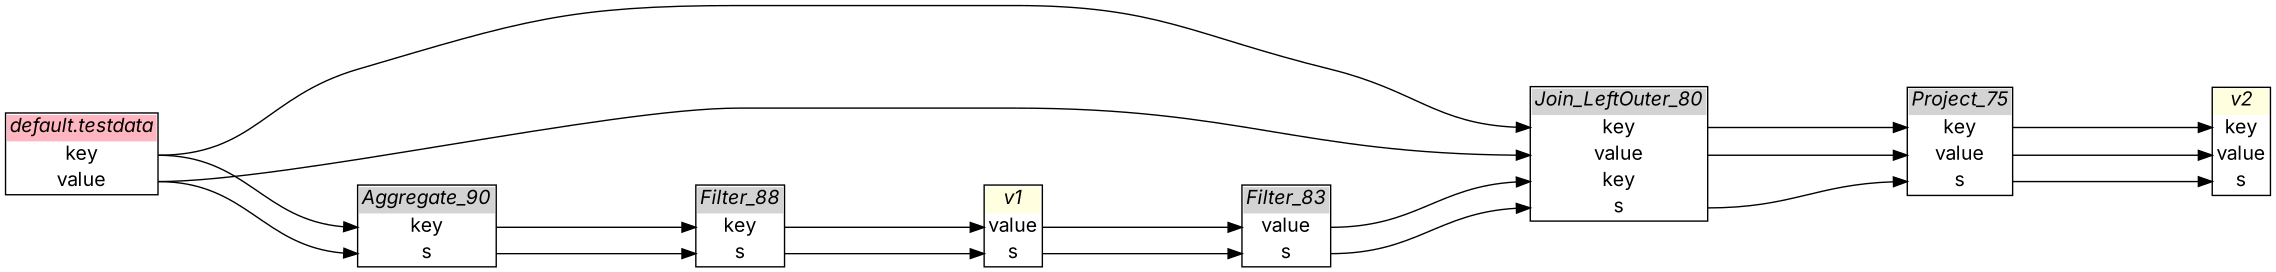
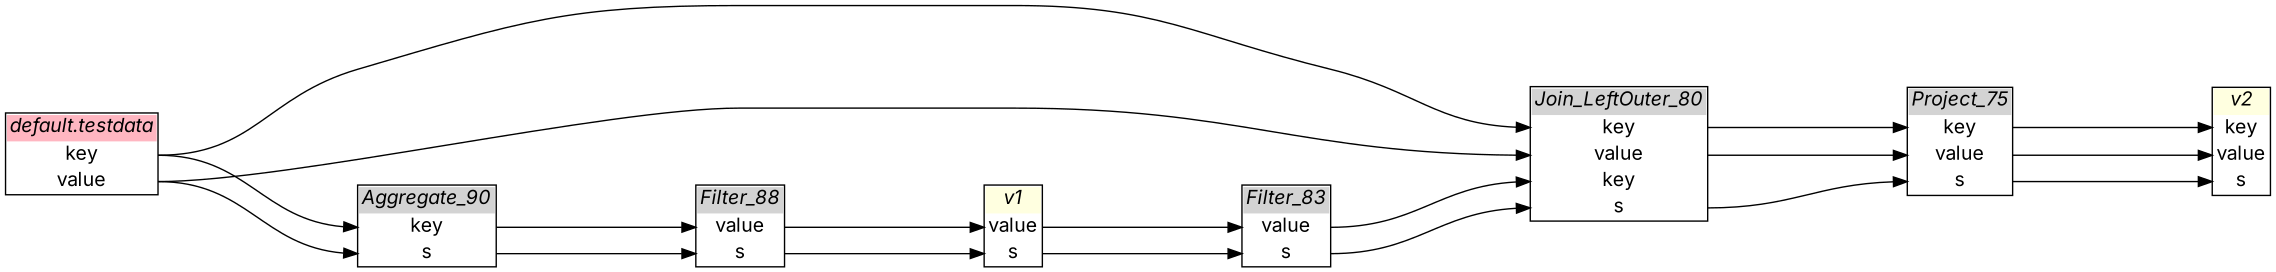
(740, 226) -> (740, 226)
